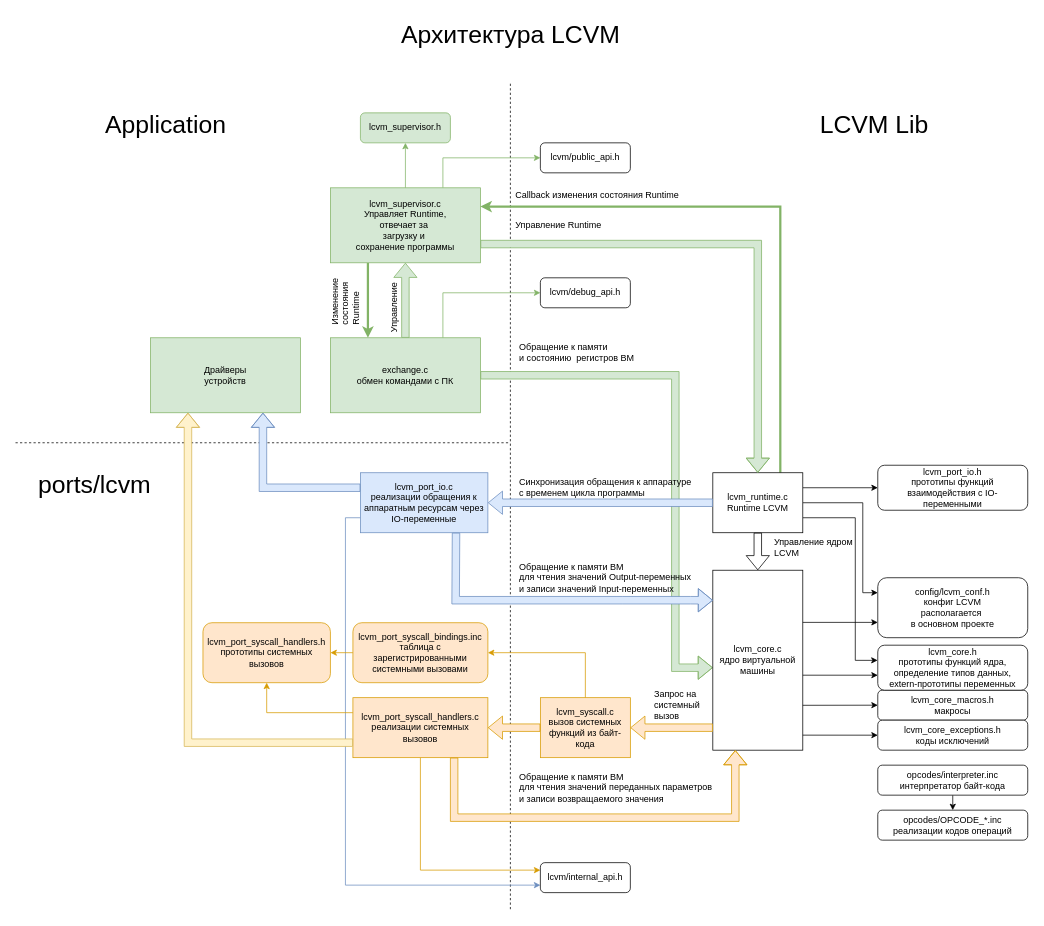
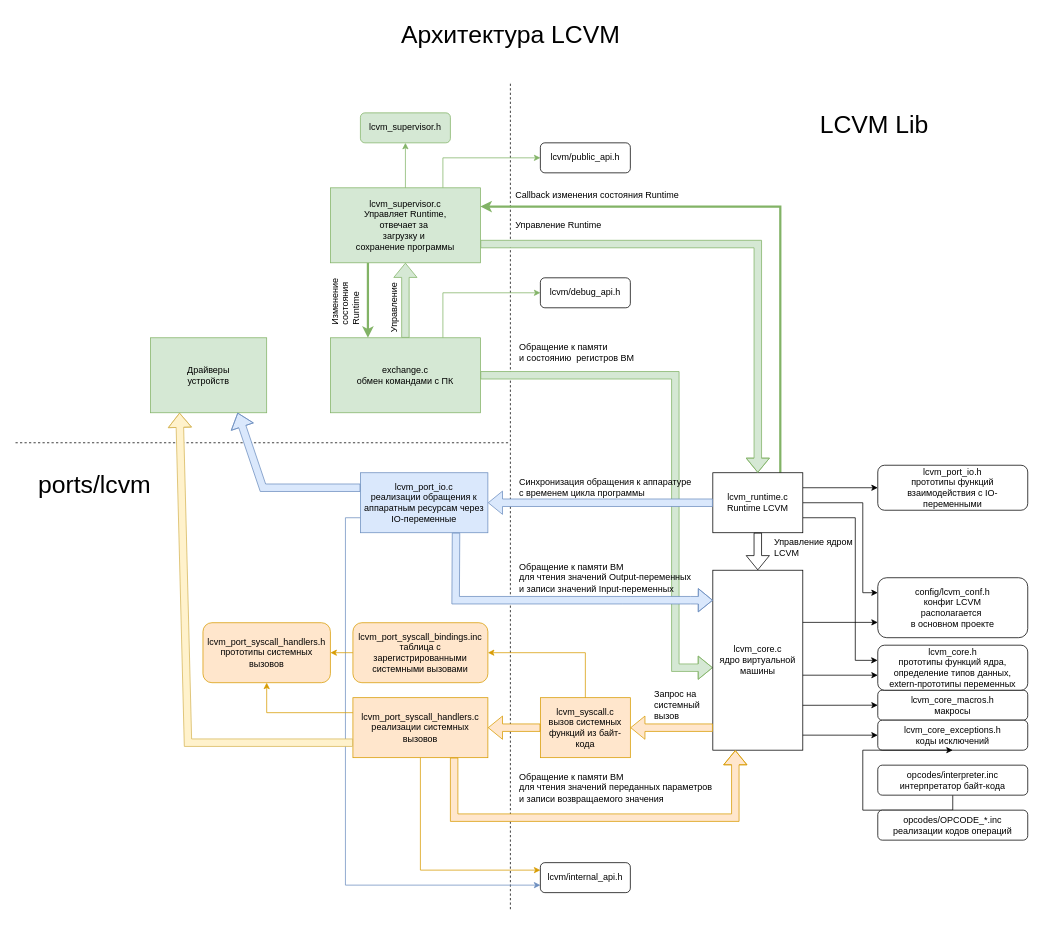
(165, 124) -> none
(225, 375) -> (209, 375)
(953, 804) -> (863, 772)
